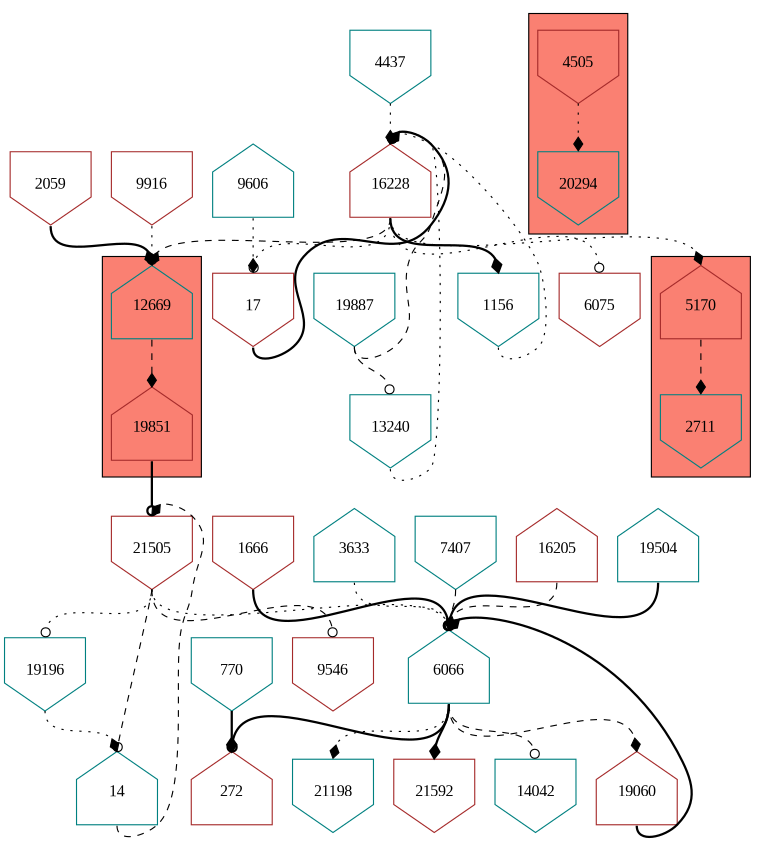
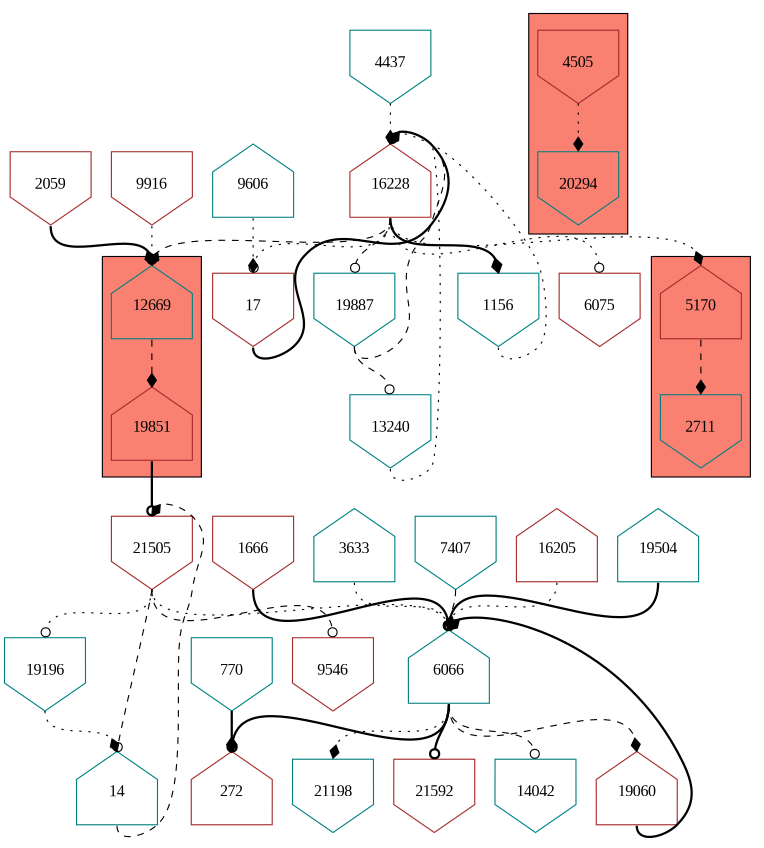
none -> (376, 243)
(510, 607) -> (510, 607)
(444, 727) -> (444, 727)
